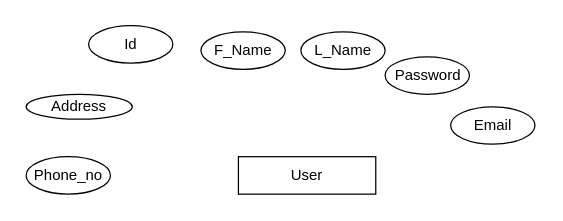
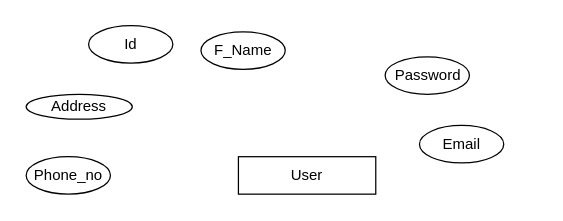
(343, 51) -> none
(493, 126) -> (462, 144)
